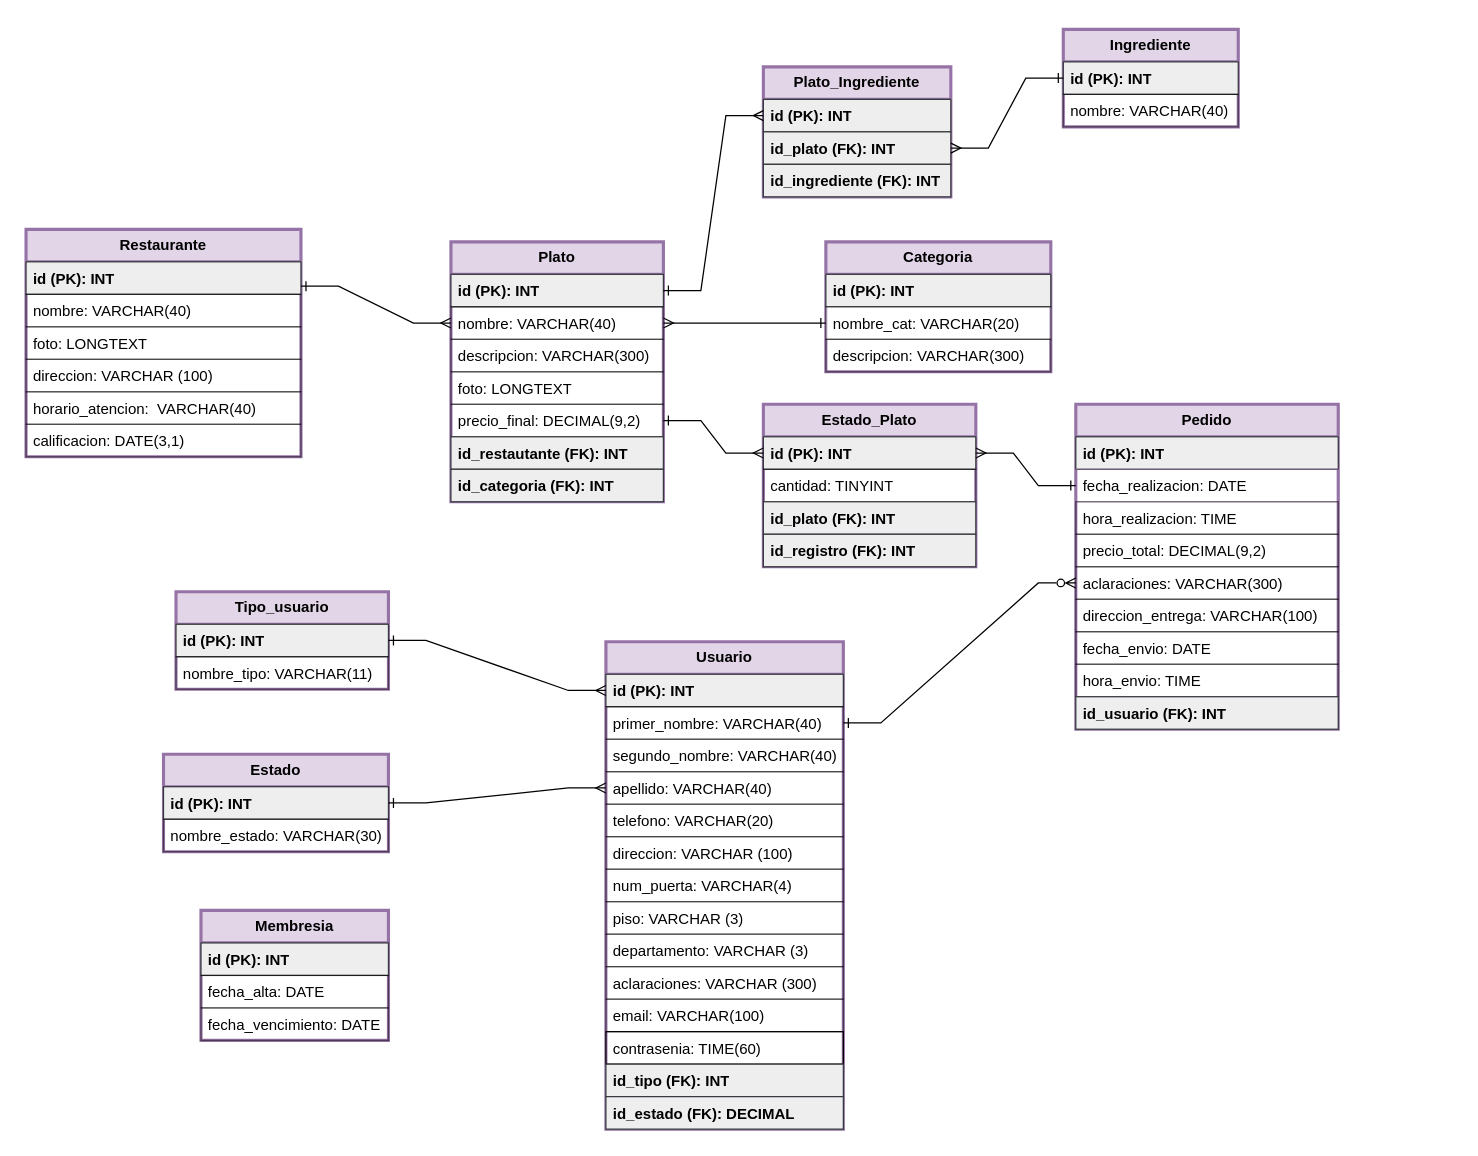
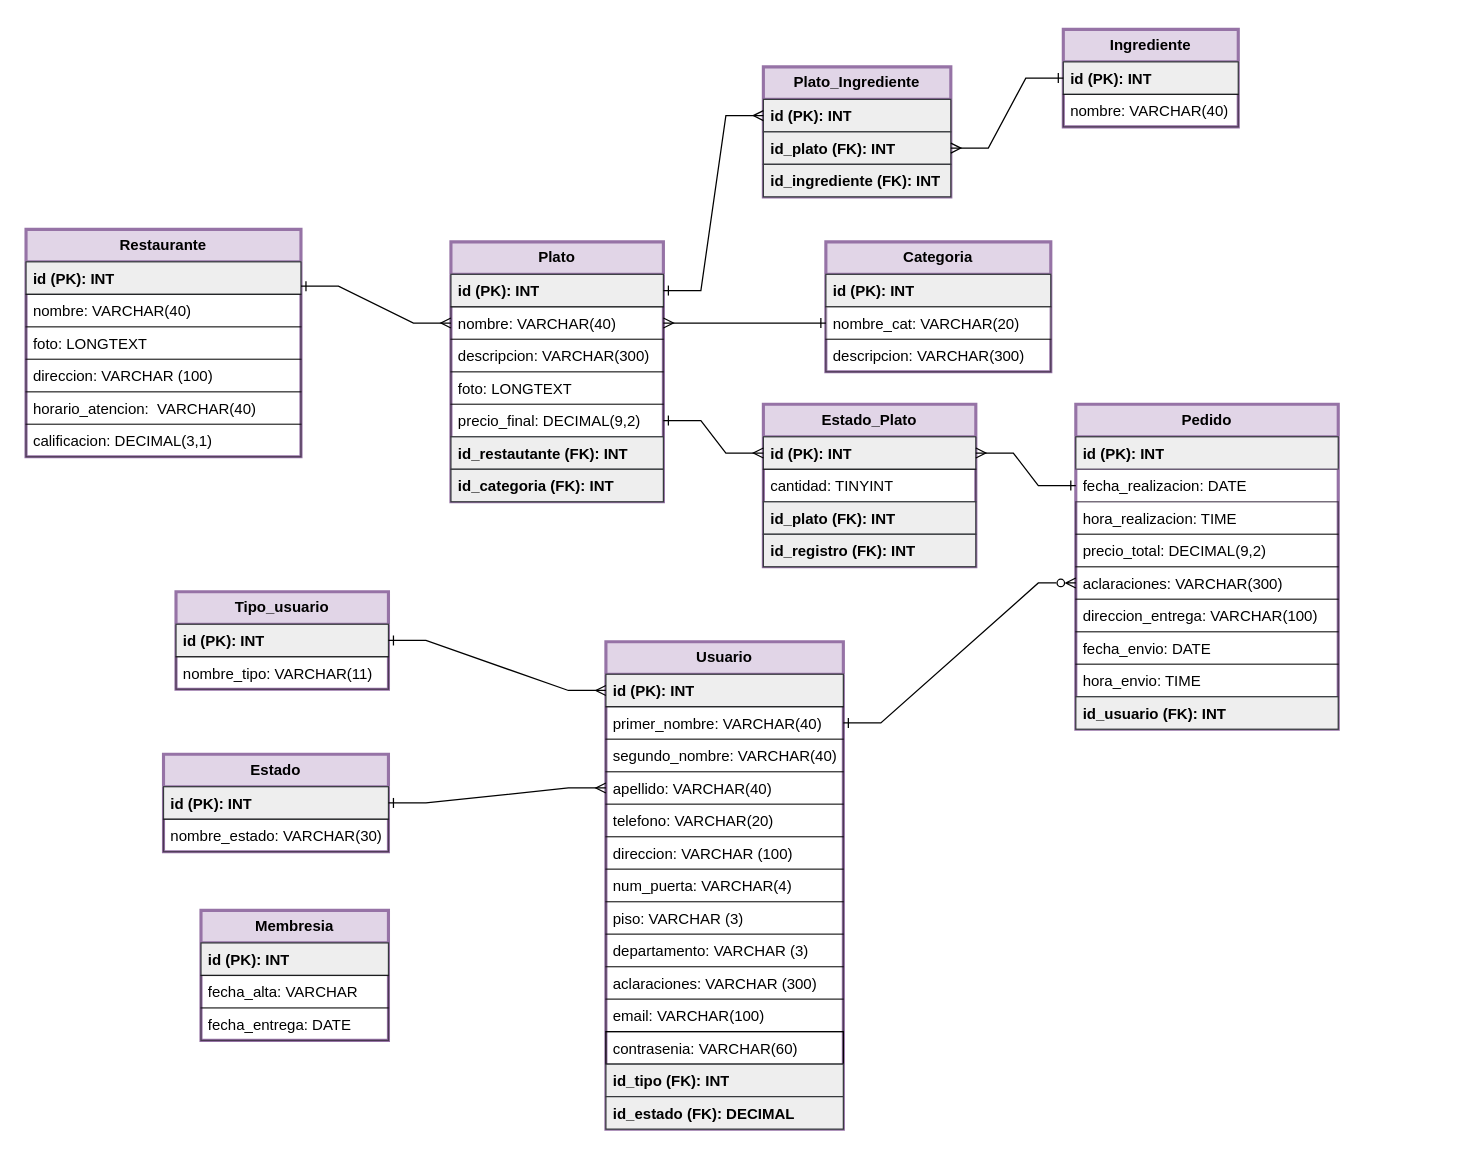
(116, 442) -> (129, 442)
(269, 993) -> (282, 993)
(296, 1035) -> (284, 1026)
(695, 1050) -> (708, 1050)
